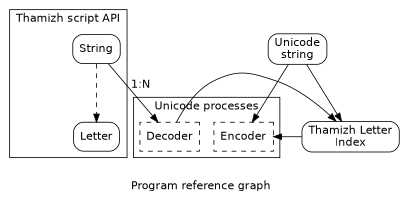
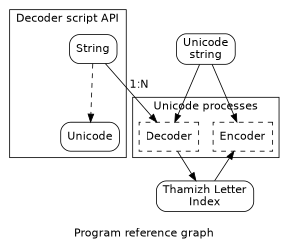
(68, 19) -> (68, 19)
(322, 89) -> (189, 90)
(96, 137) -> (90, 137)
